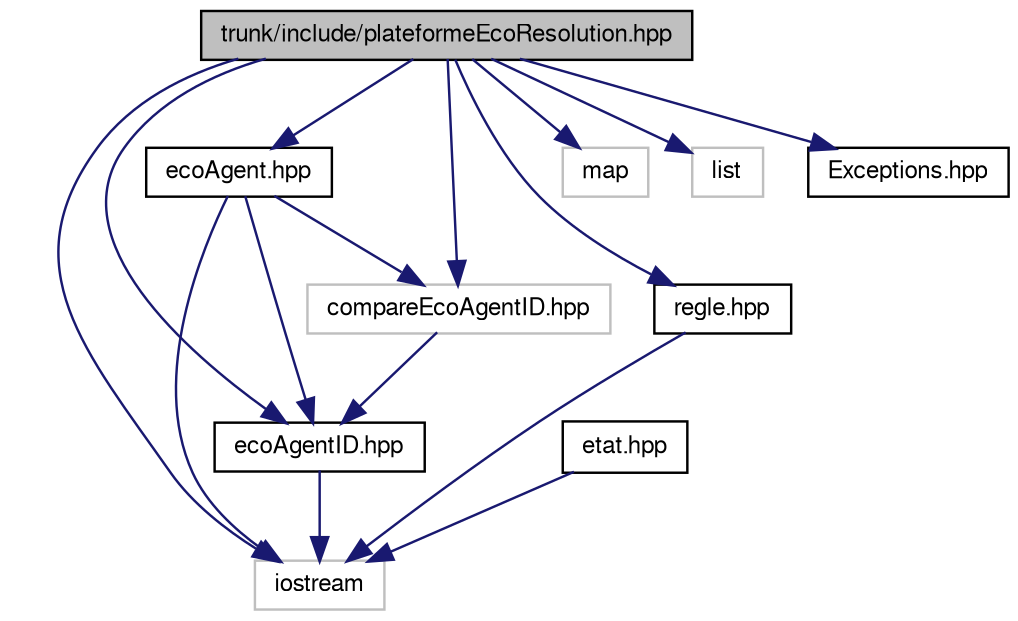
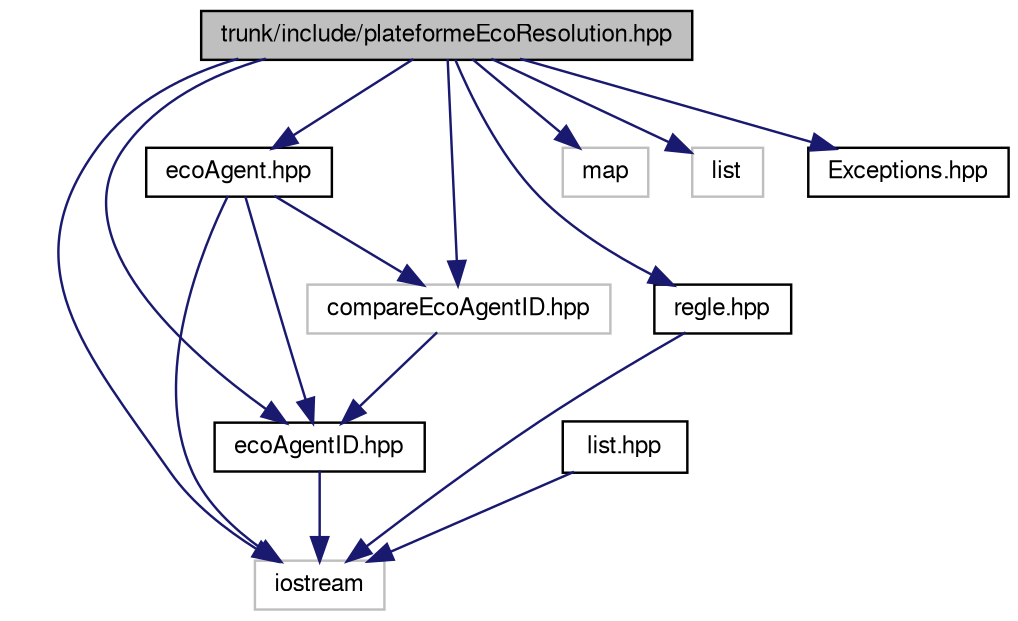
(625, 447) -> (625, 447)
